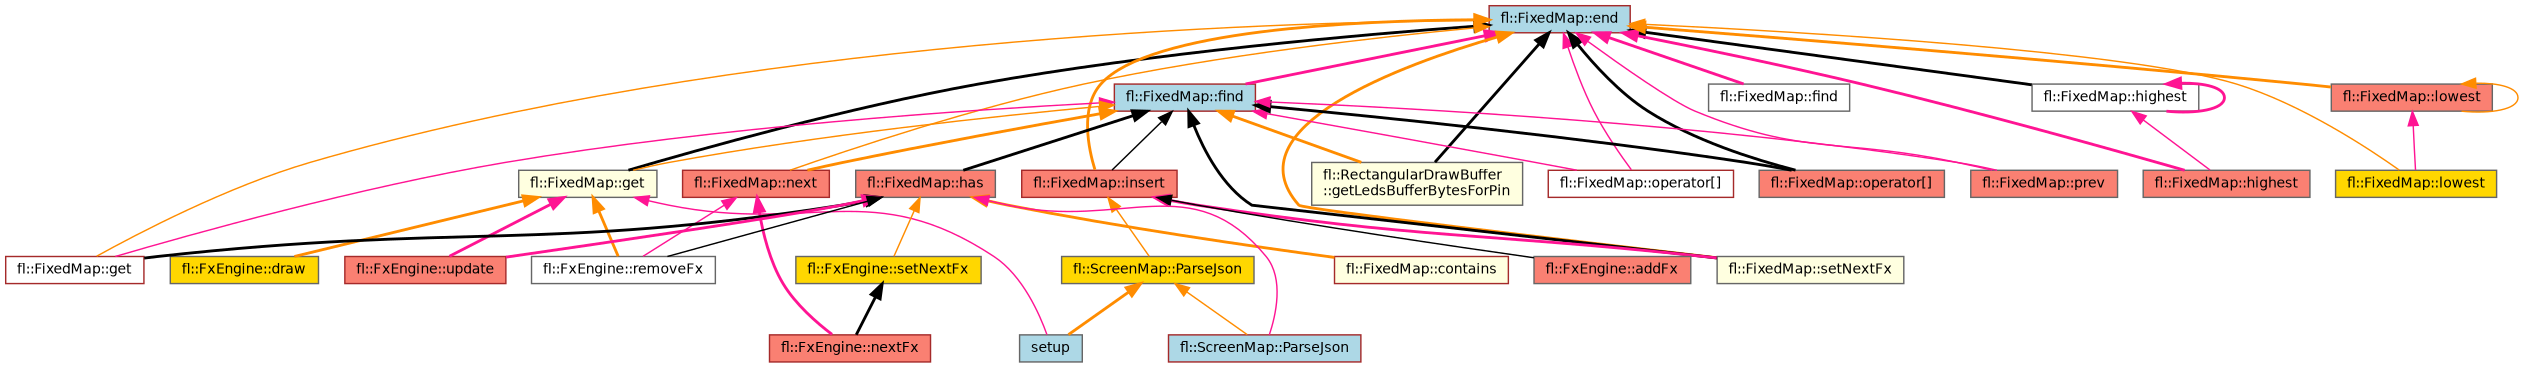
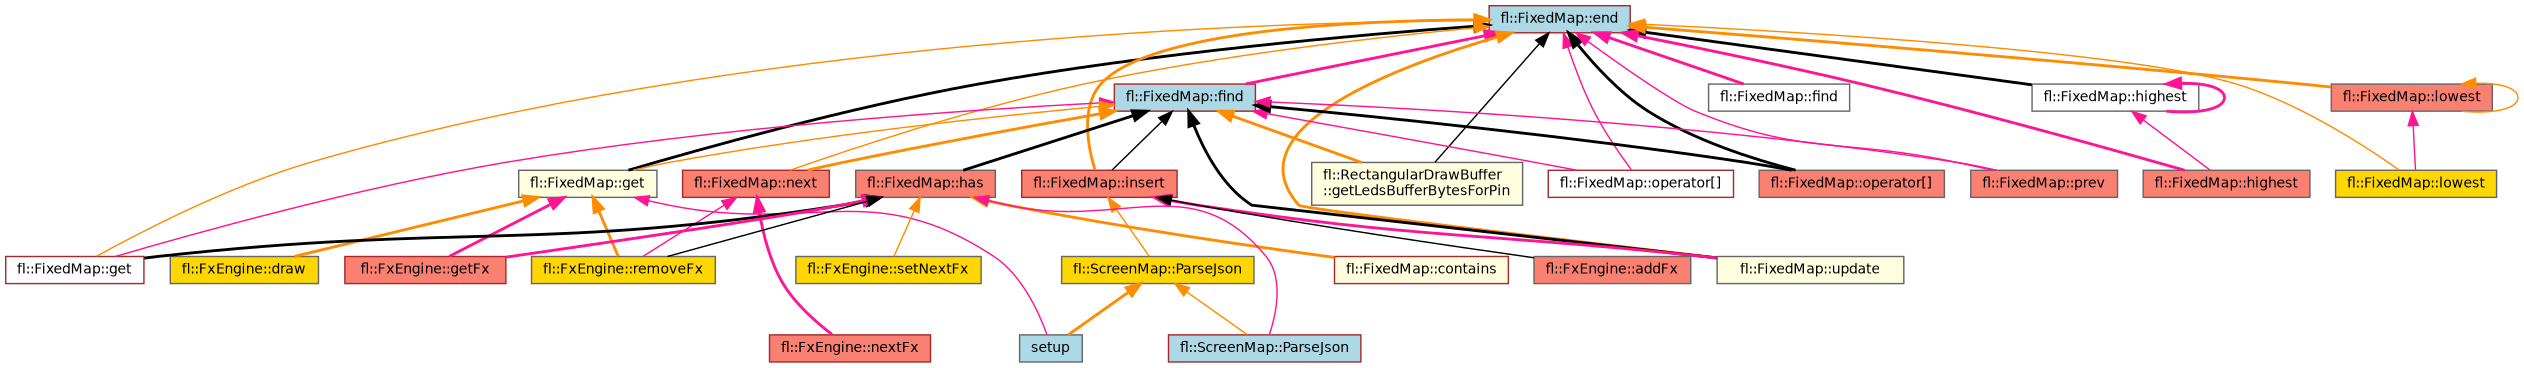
(1487, 103) -> (1487, 103)
(425, 270) -> (425, 270)
(623, 270) -> (623, 270)
(1810, 270) -> (1810, 270)
(866, 316) -> none
